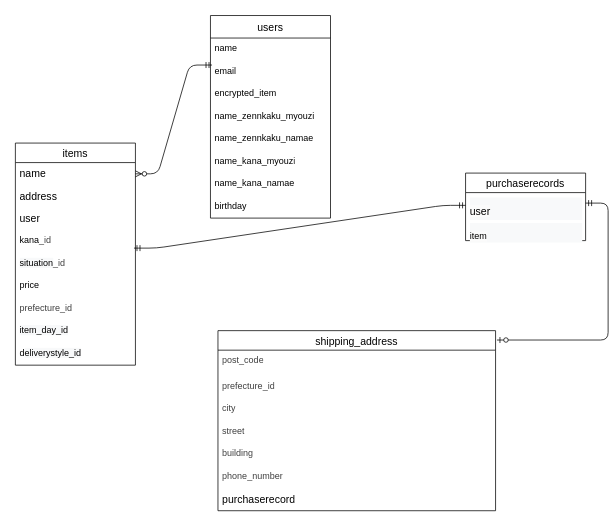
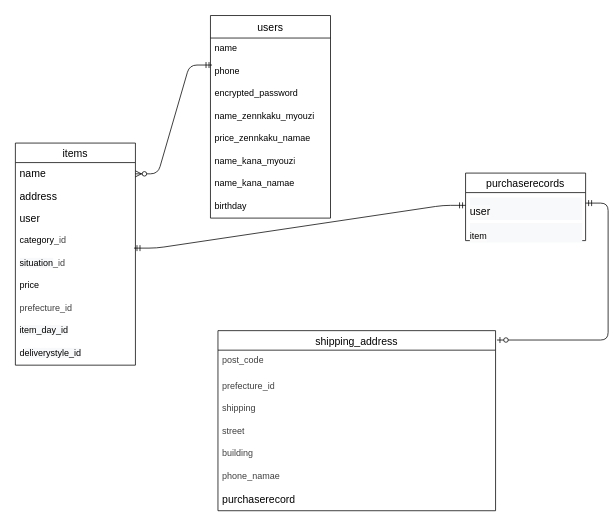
(225, 71) -> (227, 71)
(249, 94) -> (260, 94)
(263, 139) -> (264, 139)
(36, 241) -> (46, 241)
(231, 409) -> (240, 409)
(253, 476) -> (250, 476)
